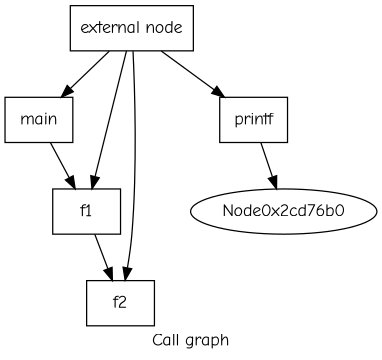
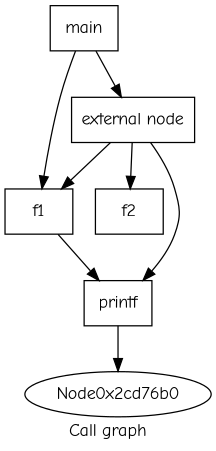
(90, 70) -> (106, 69)
(101, 252) -> (74, 253)
